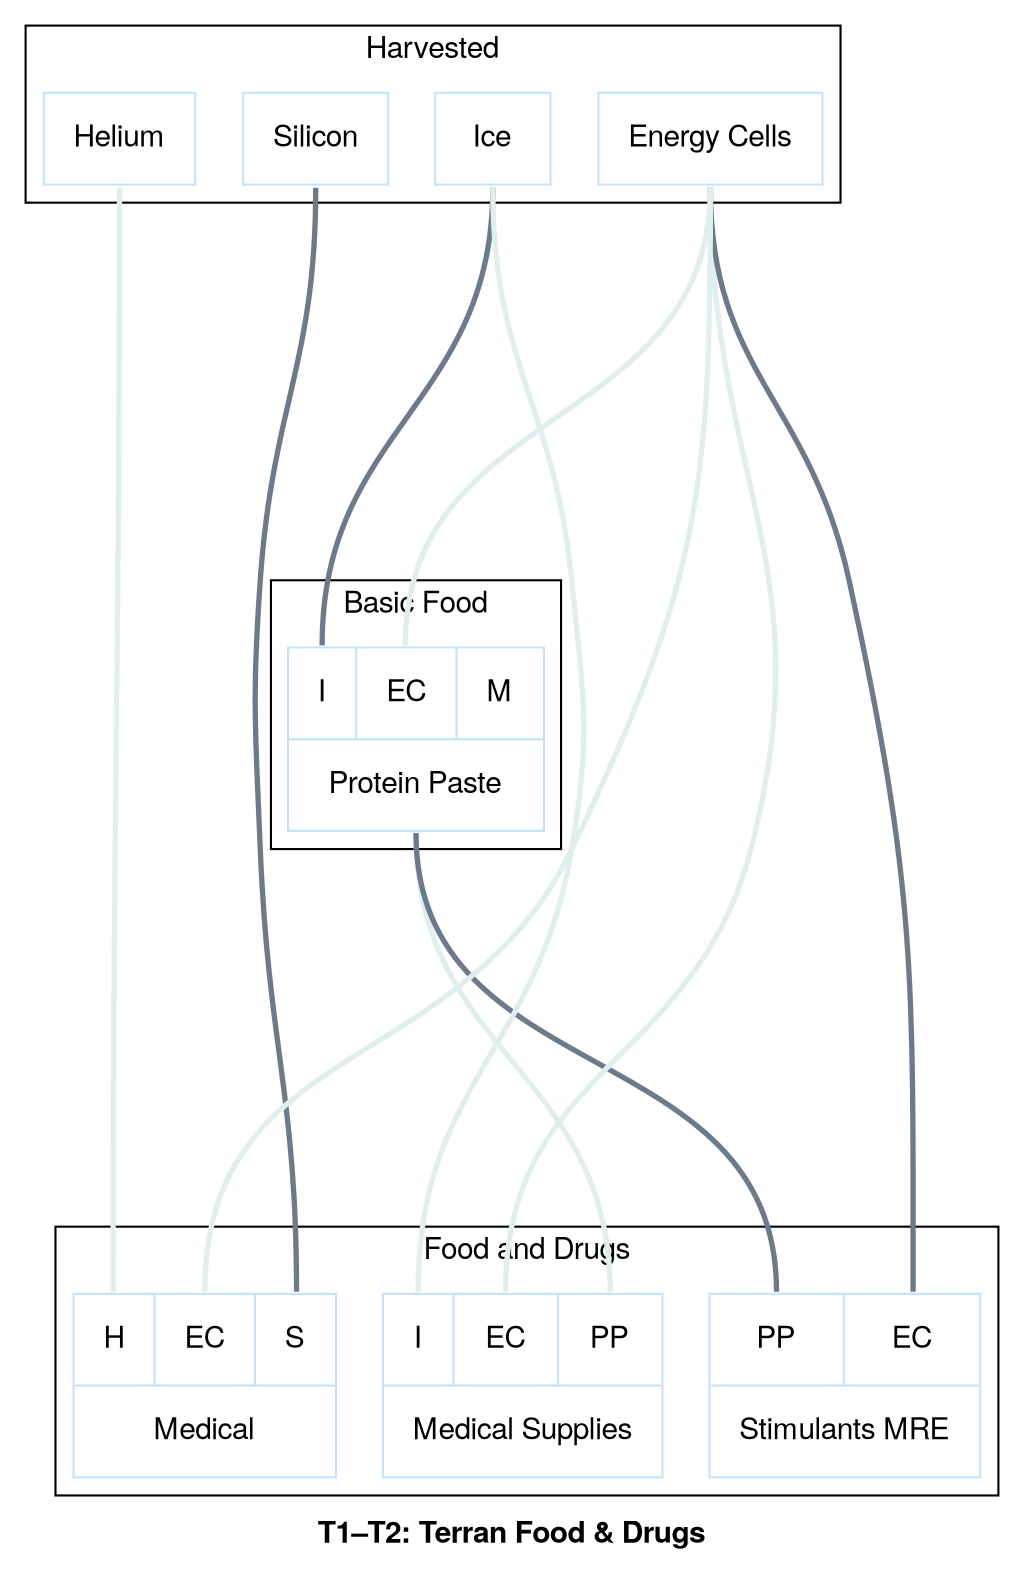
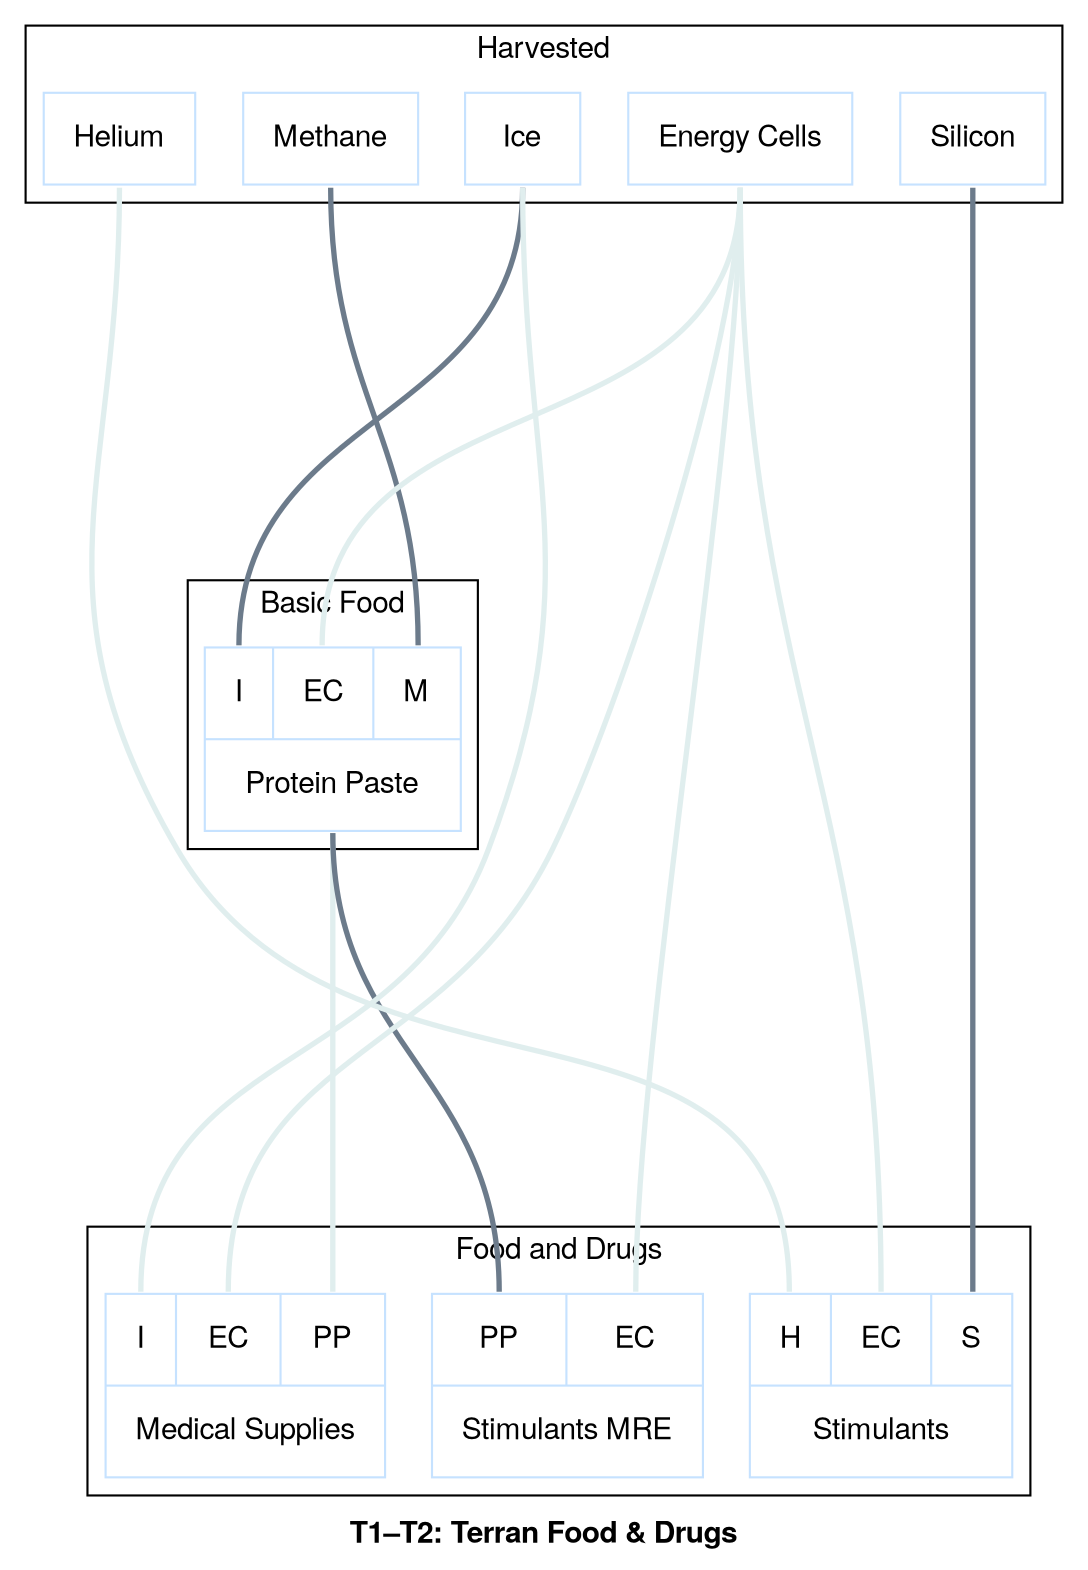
none -> (331, 139)
(878, 725) -> (688, 740)
(205, 1430) -> (881, 1430)
